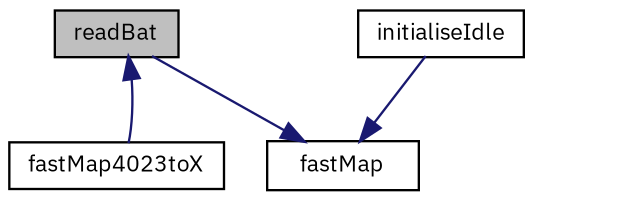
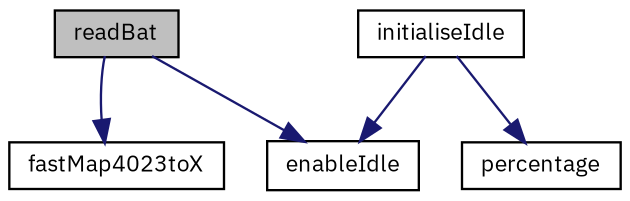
(132, 112) -> (101, 88)
(343, 166) -> (343, 166)
none -> (541, 166)
